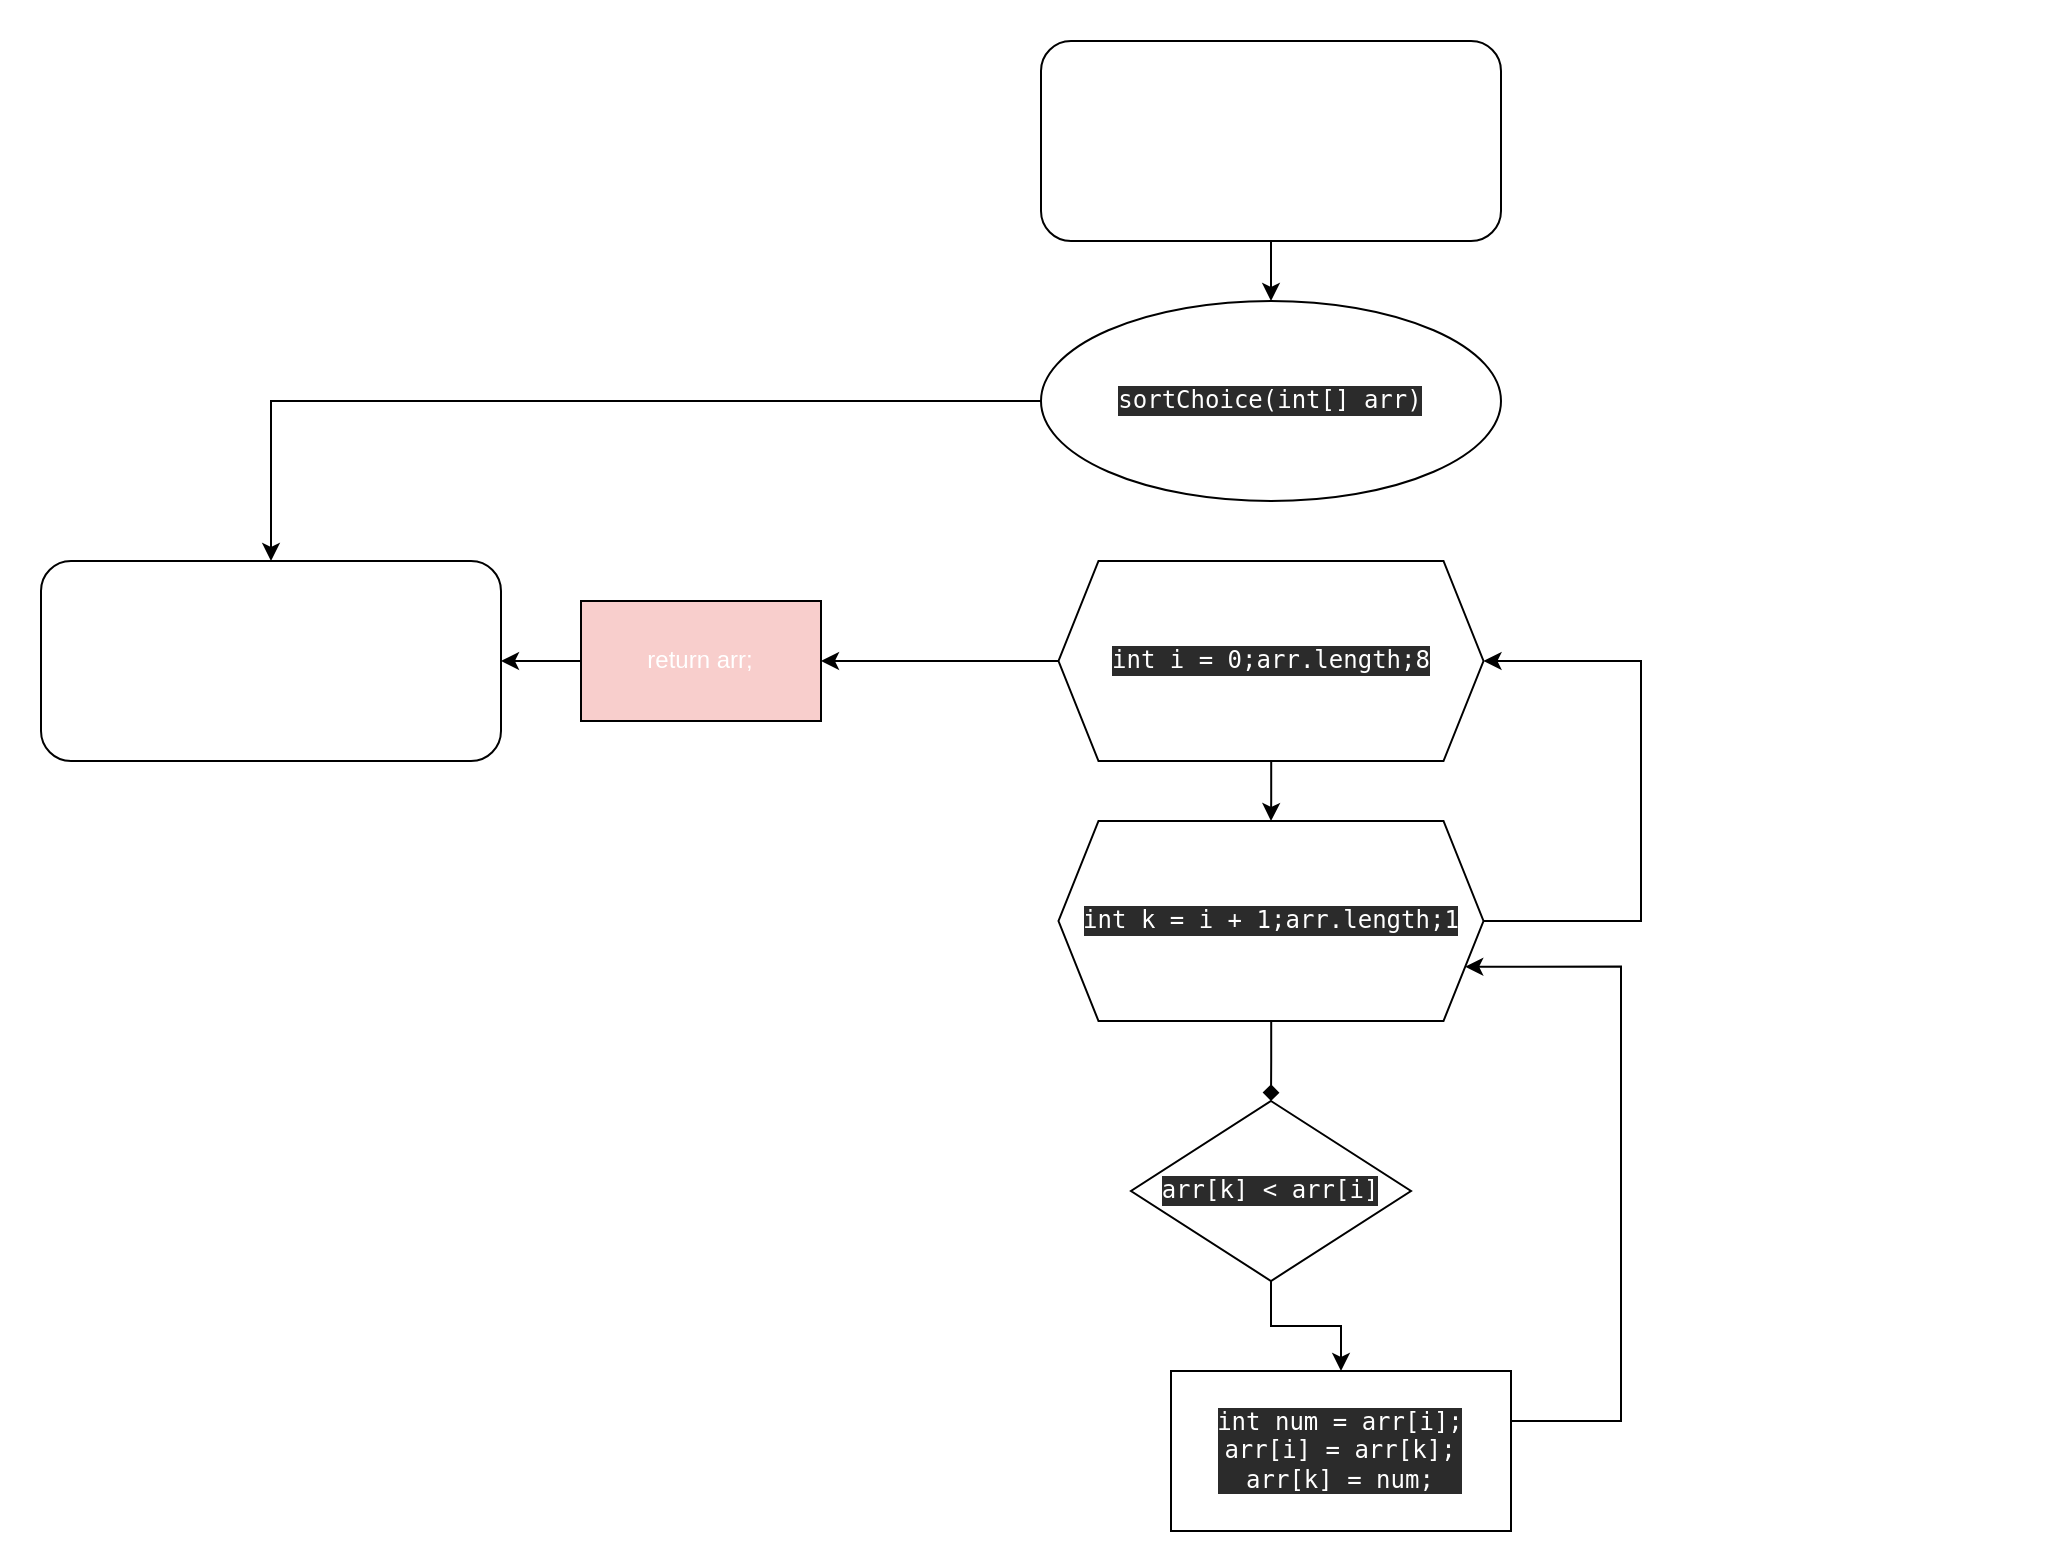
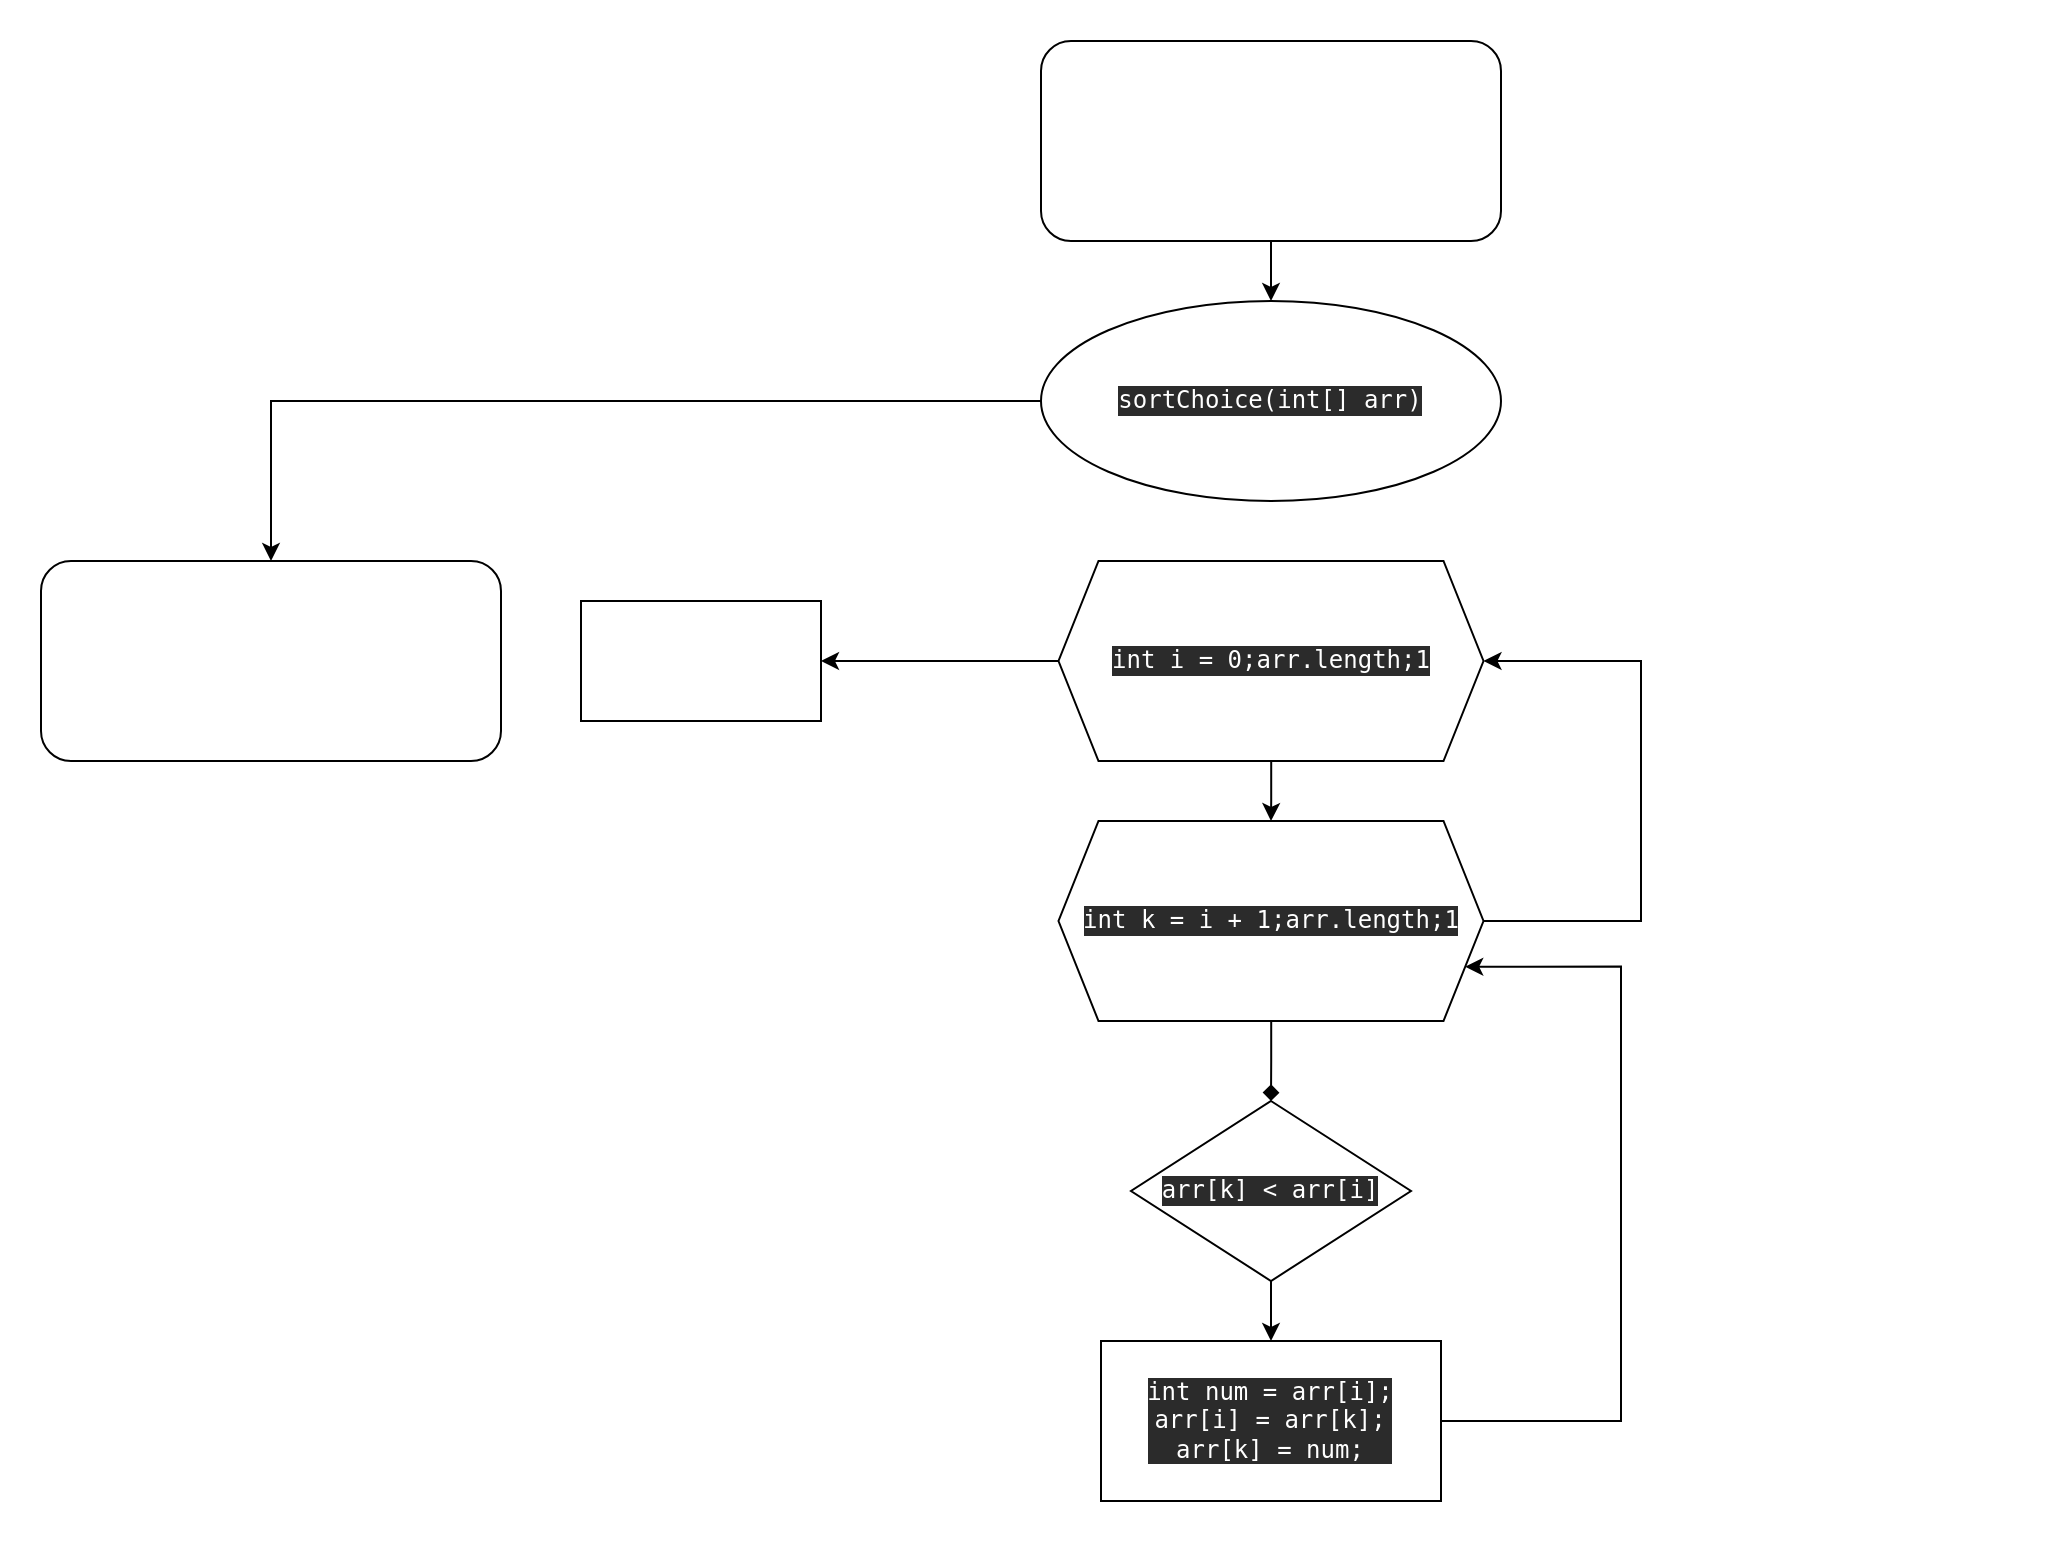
(548, 661) -> none
(701, 661) -> (701, 661)
(1272, 661) -> (1272, 661)
(1341, 1451) -> (1271, 1421)
